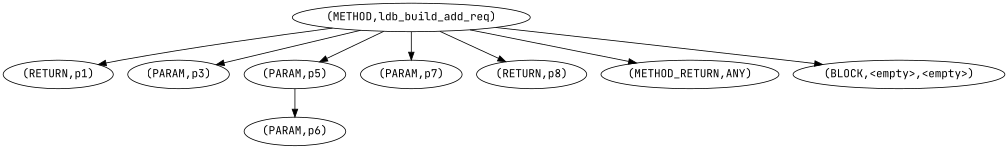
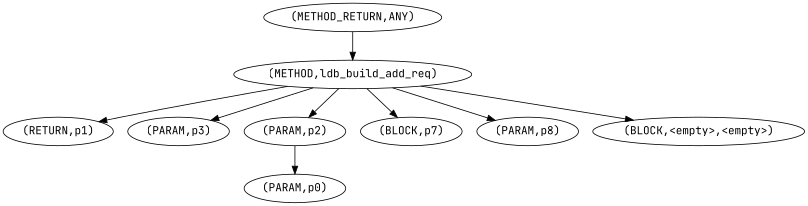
(549, 46) -> (353, 42)
(295, 74) -> (295, 131)
(411, 74) -> (411, 131)
(532, 74) -> (528, 131)
(295, 131) -> (295, 188)
